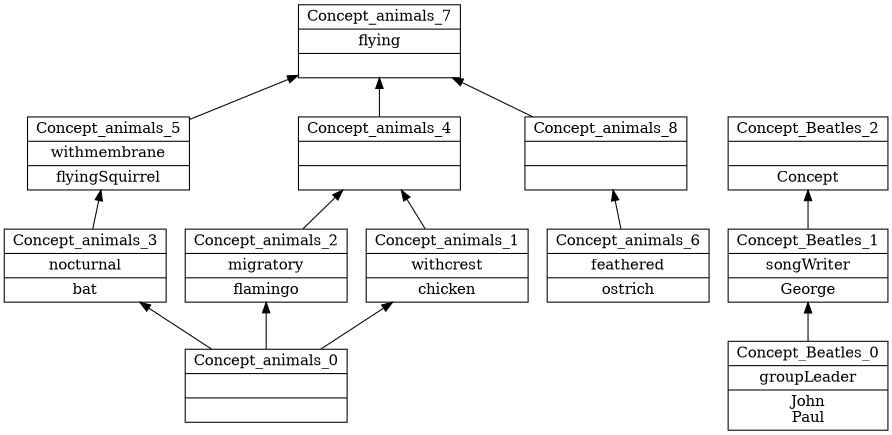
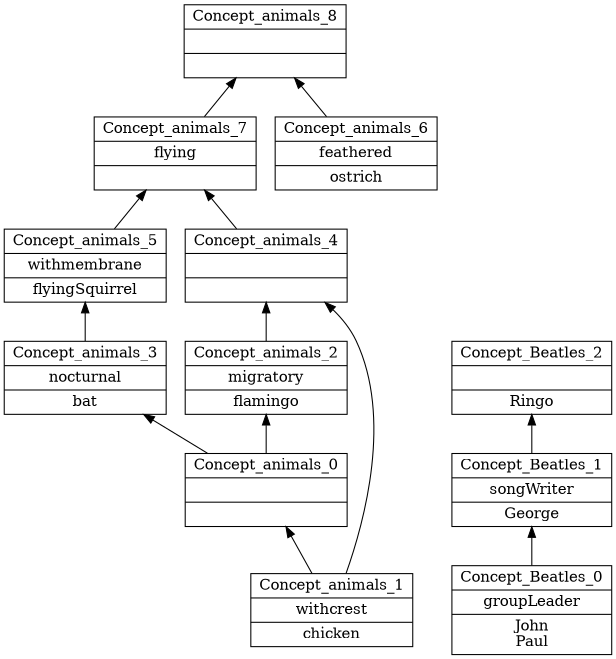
(497, 100) -> (217, 101)
(808, 177) -> (532, 402)
(352, 329) -> (302, 555)
